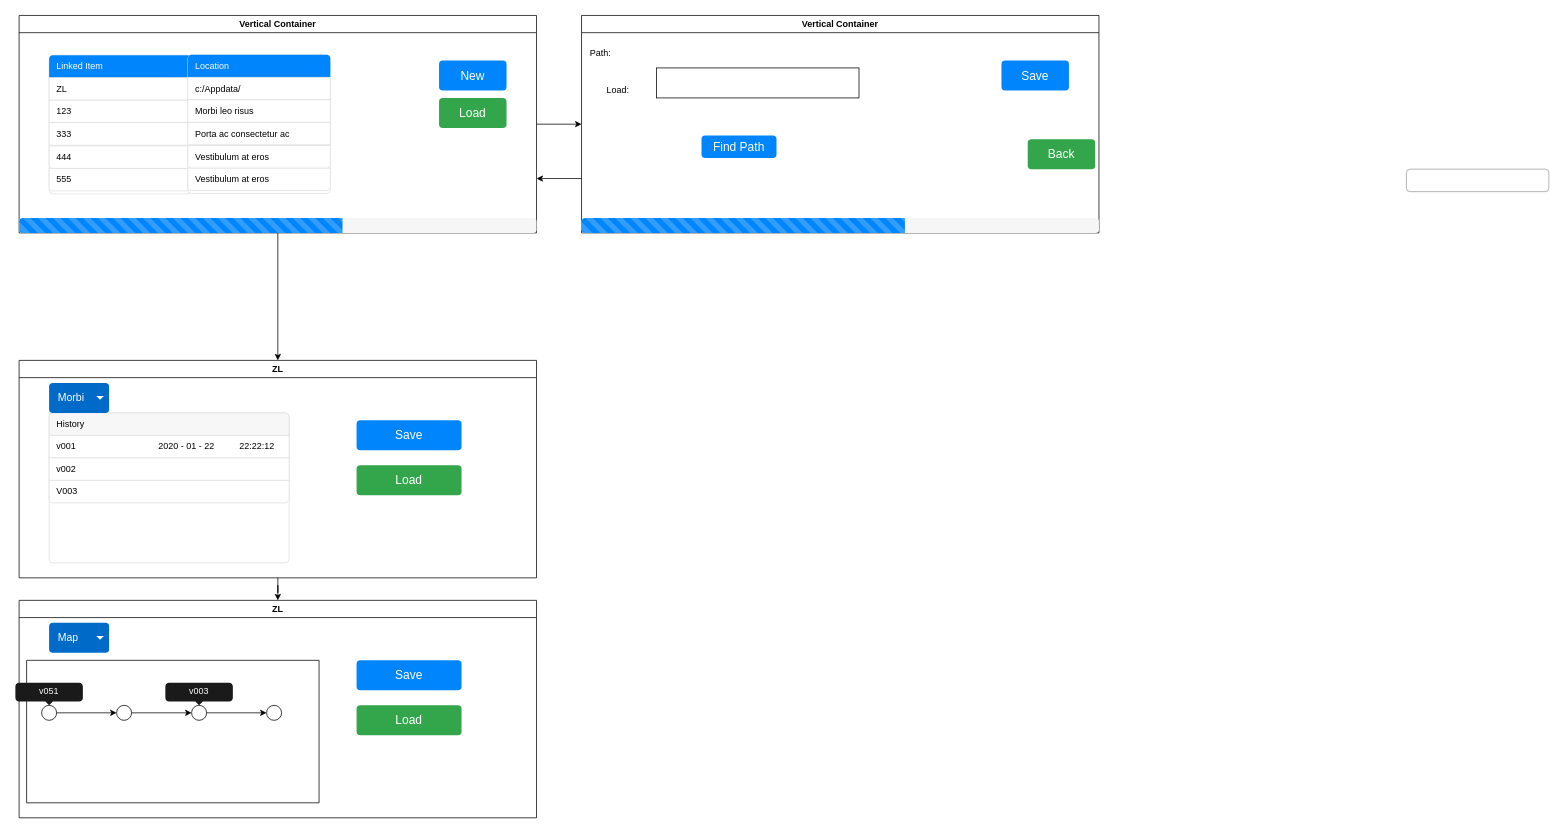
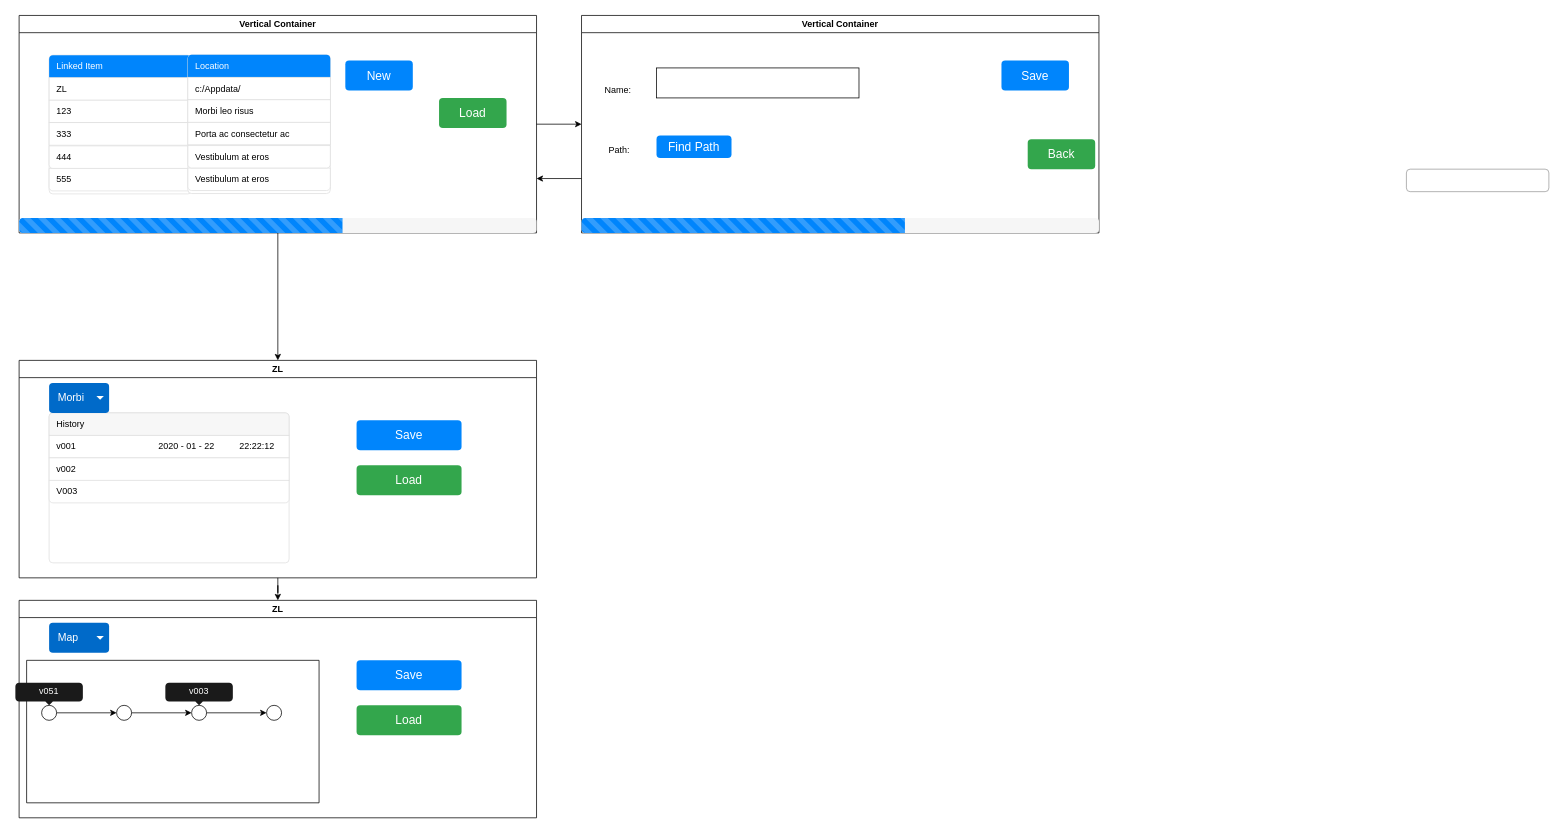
(600, 53) -> (619, 150)
(473, 75) -> (379, 75)
(620, 90) -> (620, 90)
(739, 147) -> (694, 147)
